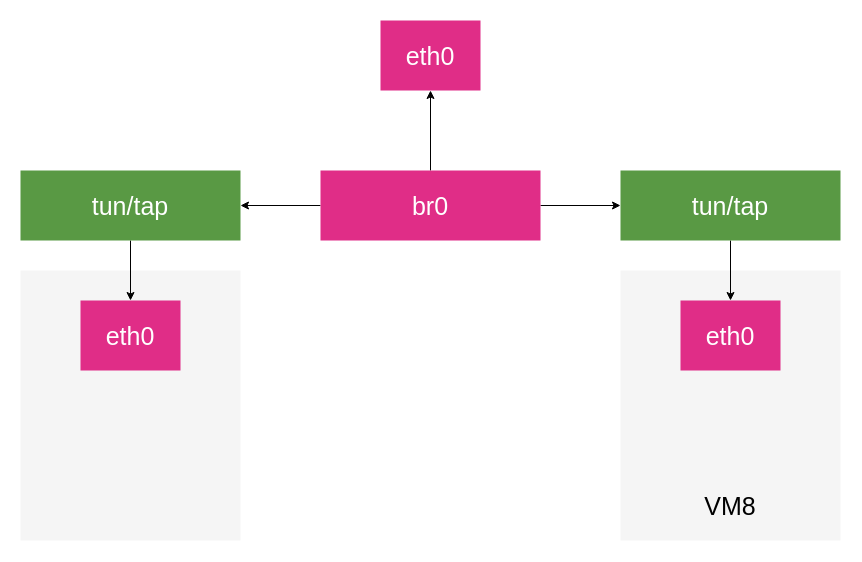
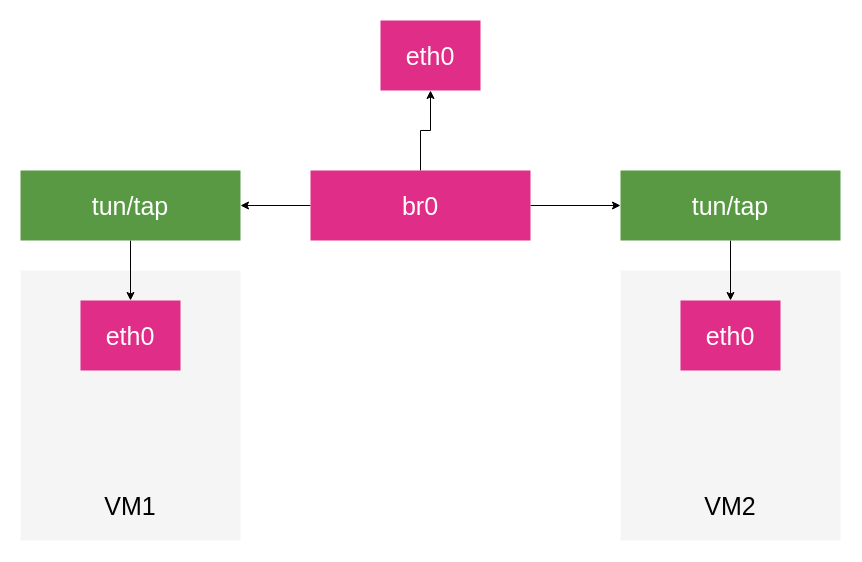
(431, 206) -> (421, 206)
none -> (131, 506)
(731, 506) -> (731, 506)
